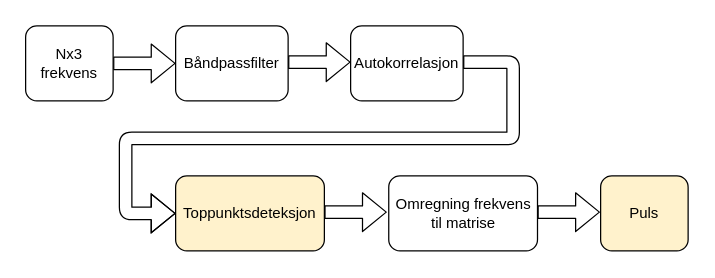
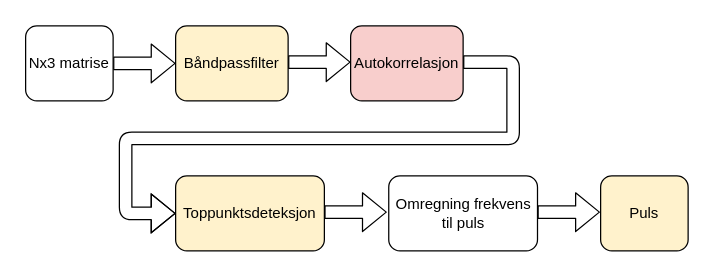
(69, 63) -> (69, 63)
(232, 63) -> (232, 63)
(407, 63) -> (407, 63)
(464, 213) -> (464, 213)
